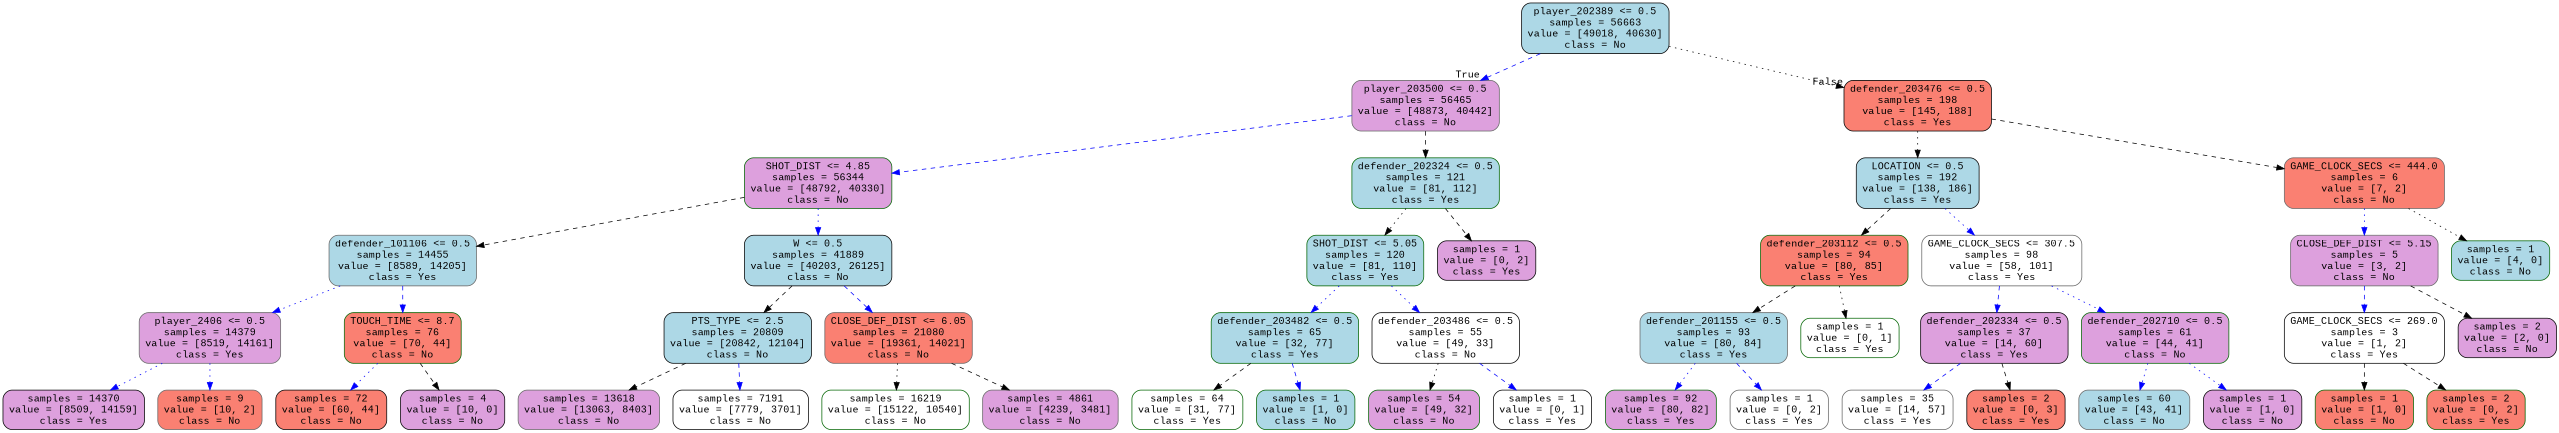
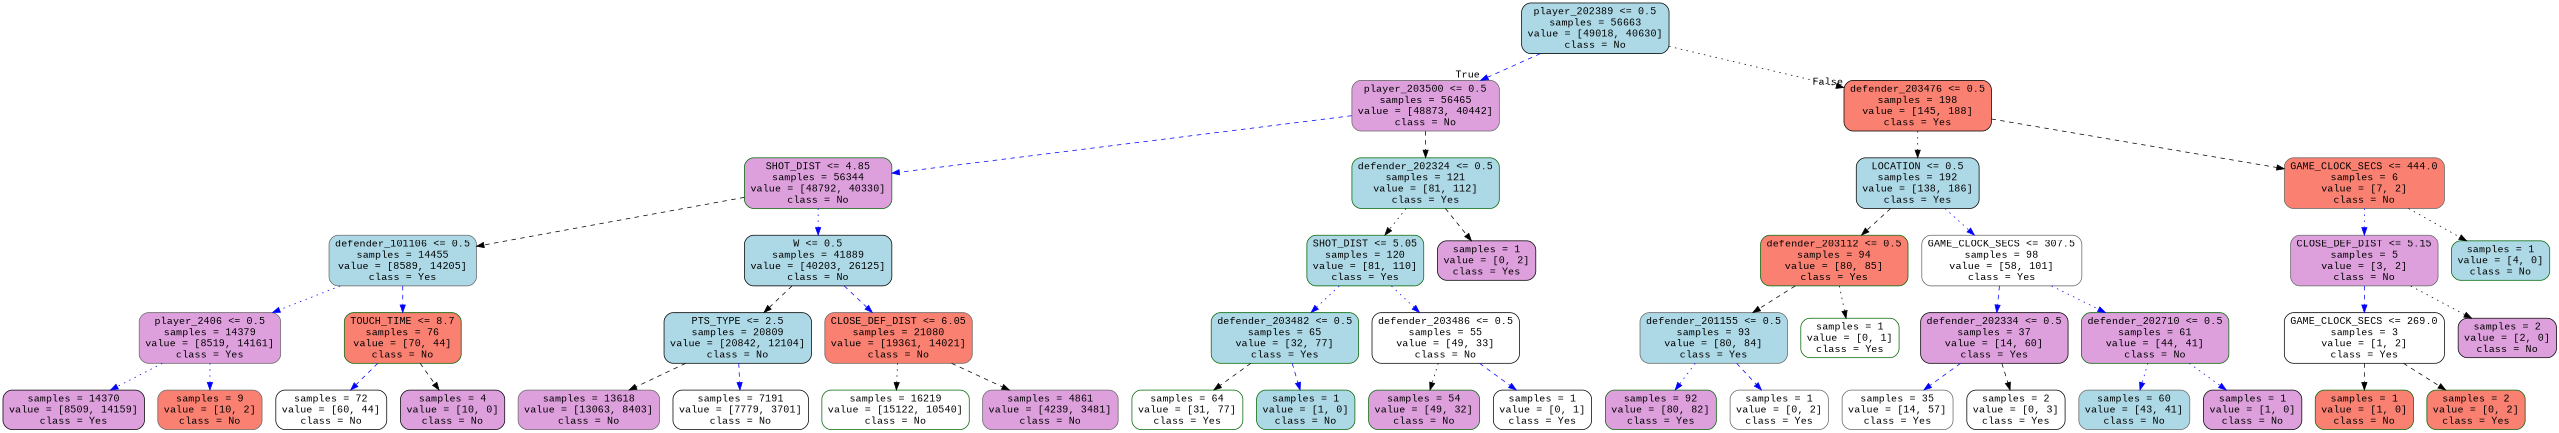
(2438, 300) -> (2438, 300)
(367, 374) -> (367, 374)
(331, 410) -> (331, 410)
(2016, 410) -> (2016, 410)
